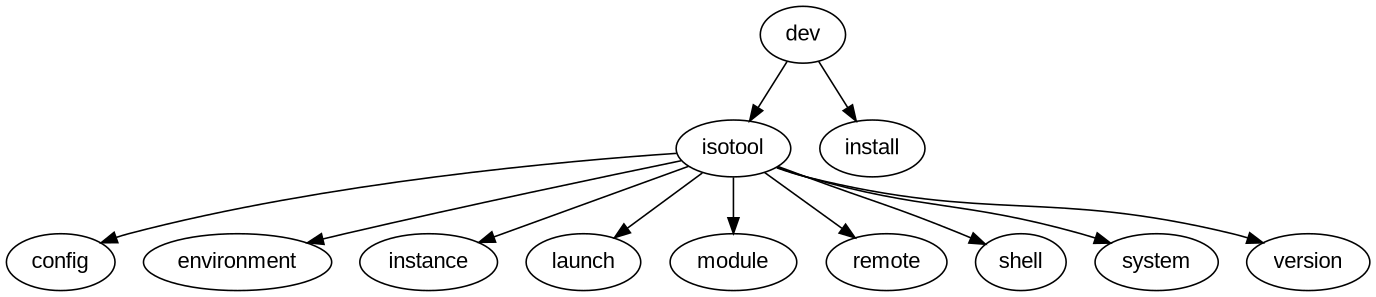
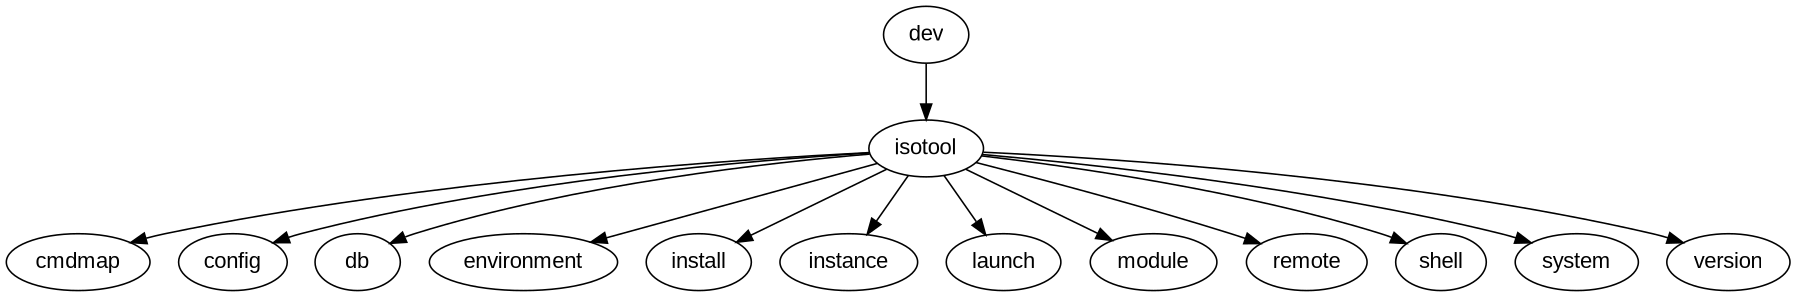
(833, 85) -> (819, 202)
none -> (78, 262)
none -> (358, 262)
